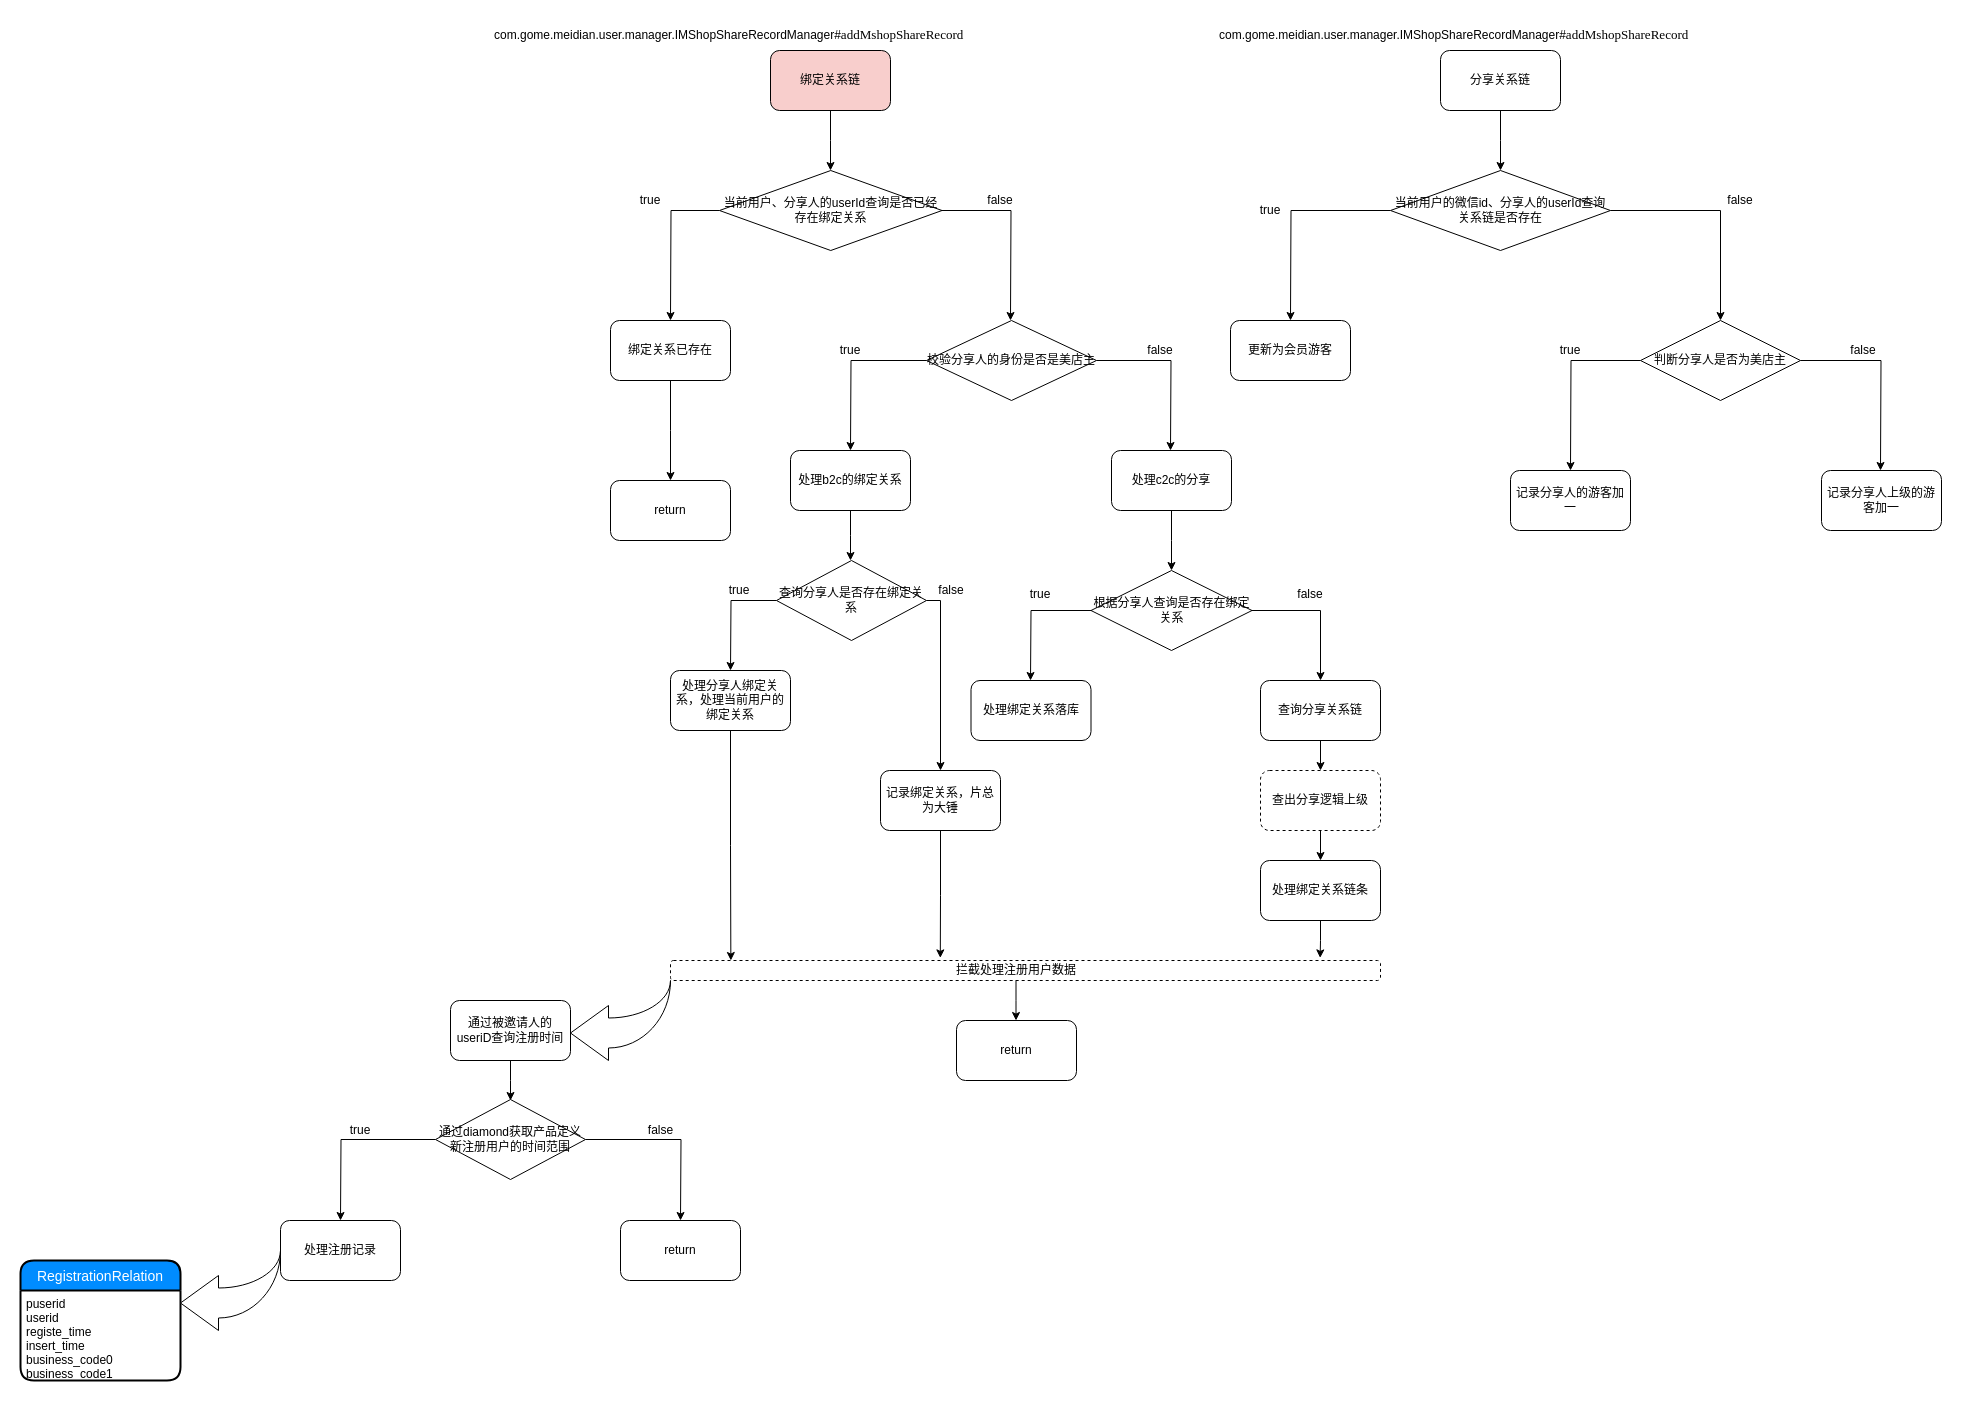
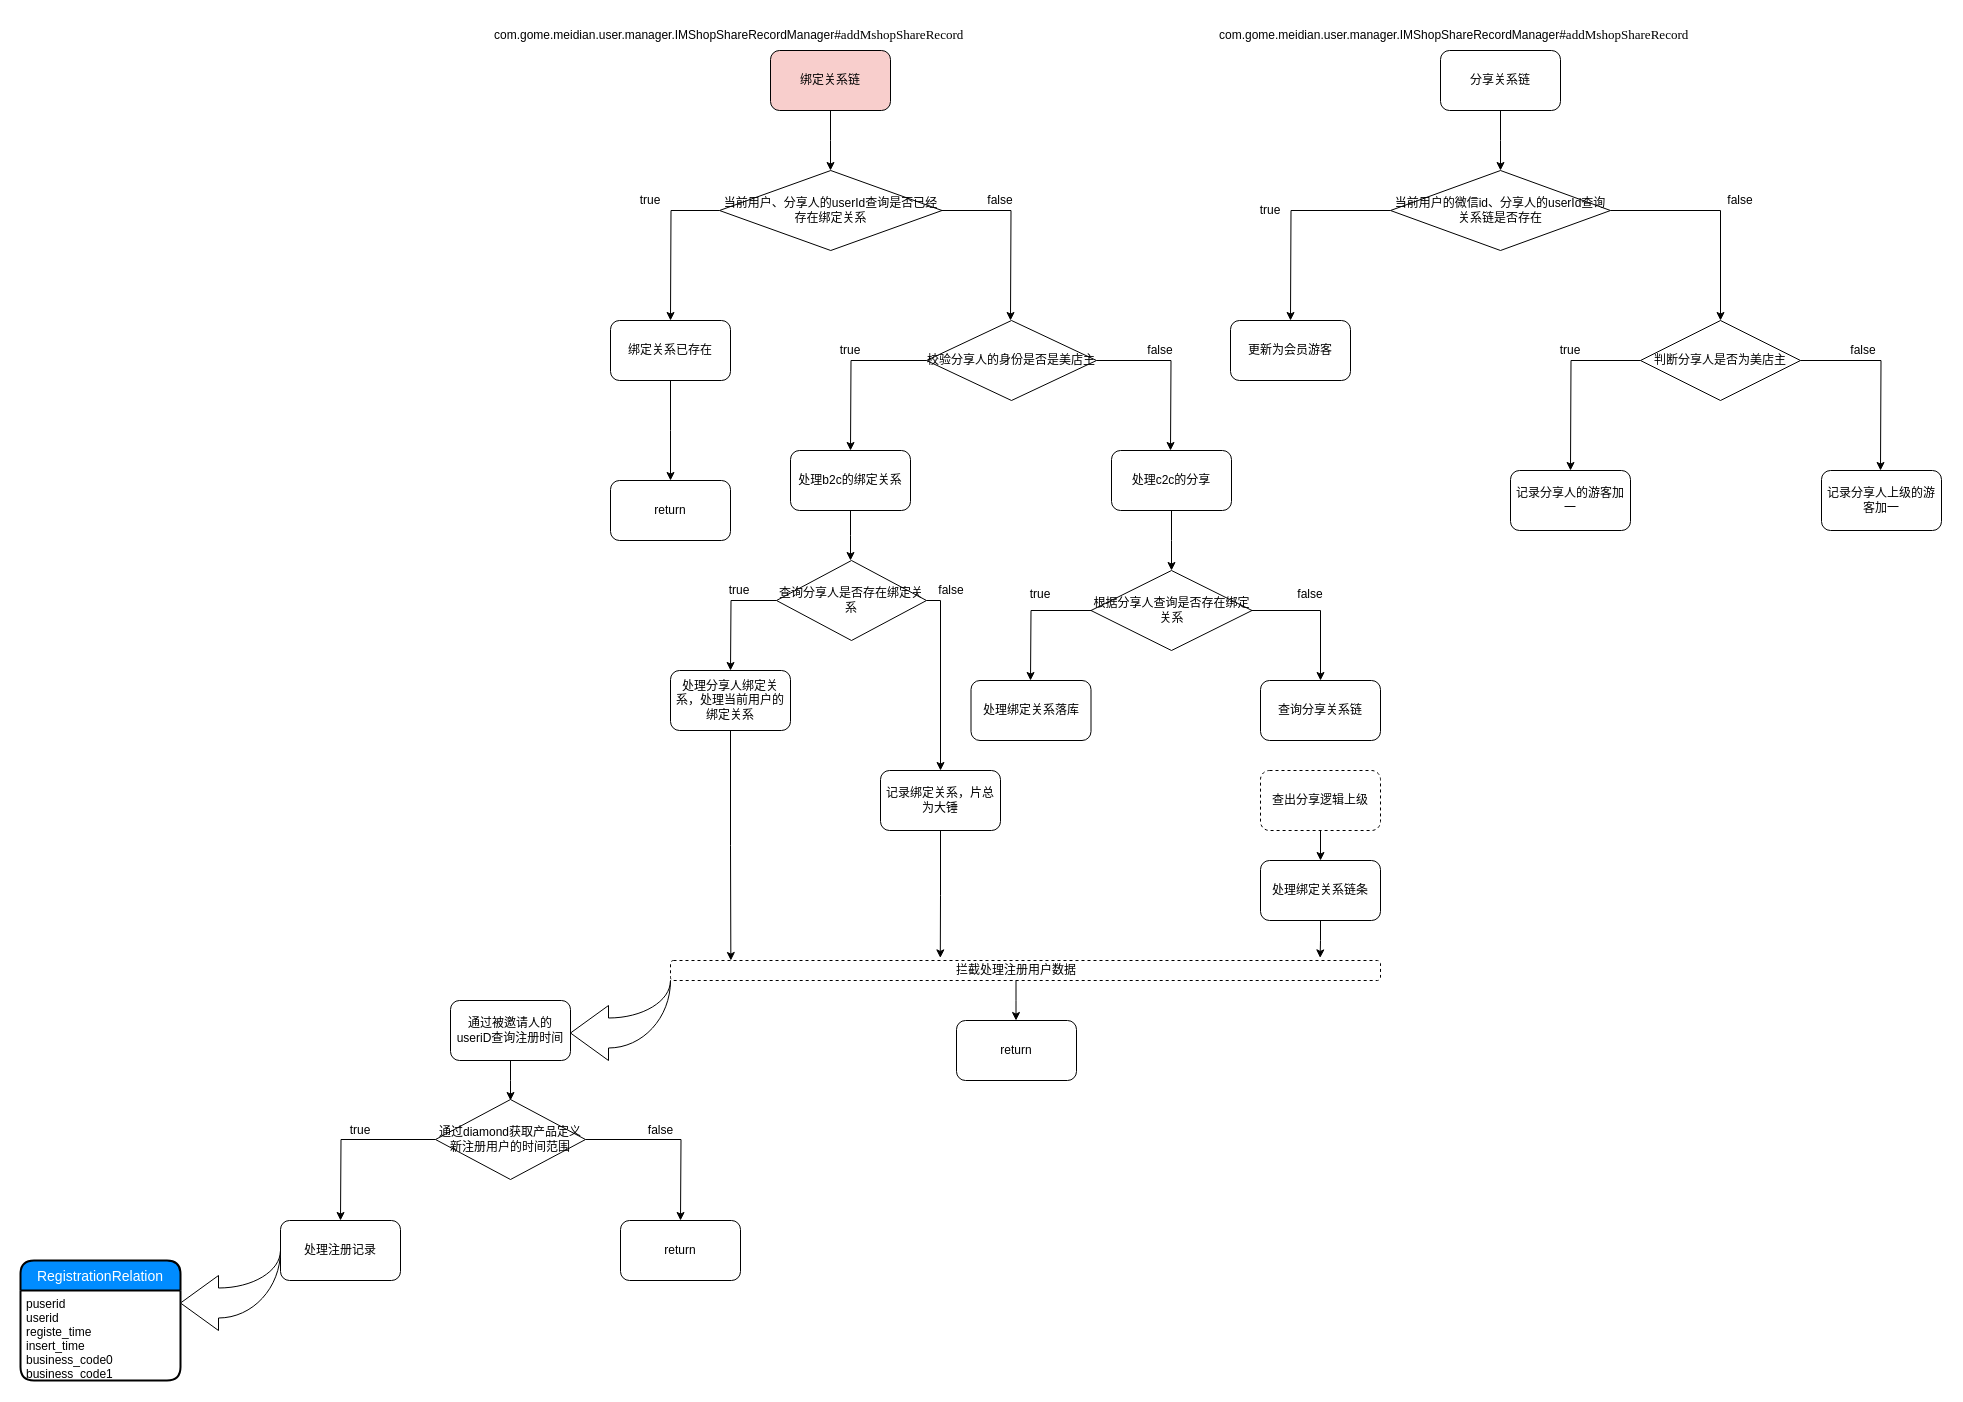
(1321, 760) -> none
